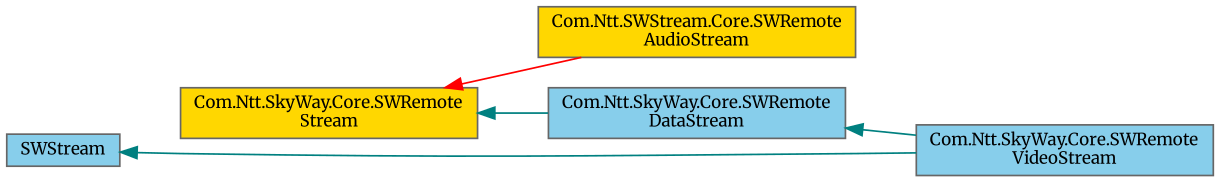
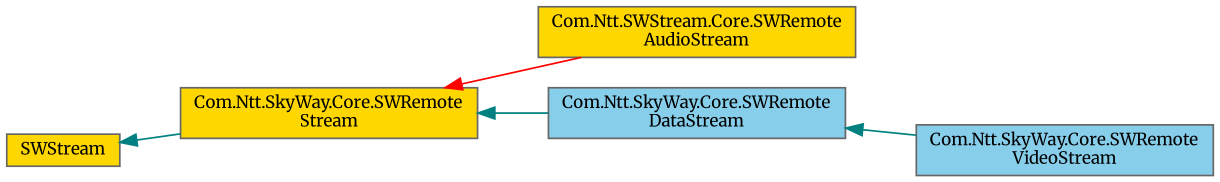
(63, 150) -> (63, 150)
(527, 156) -> (159, 137)
